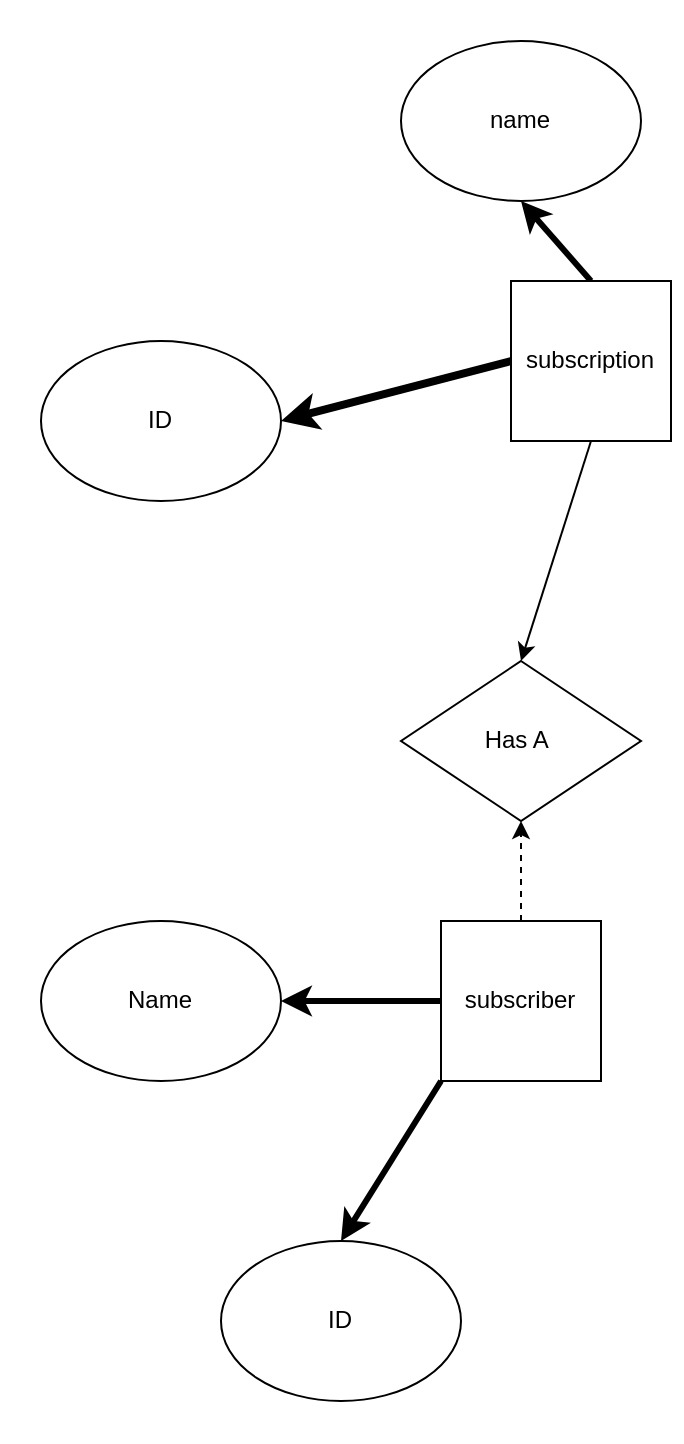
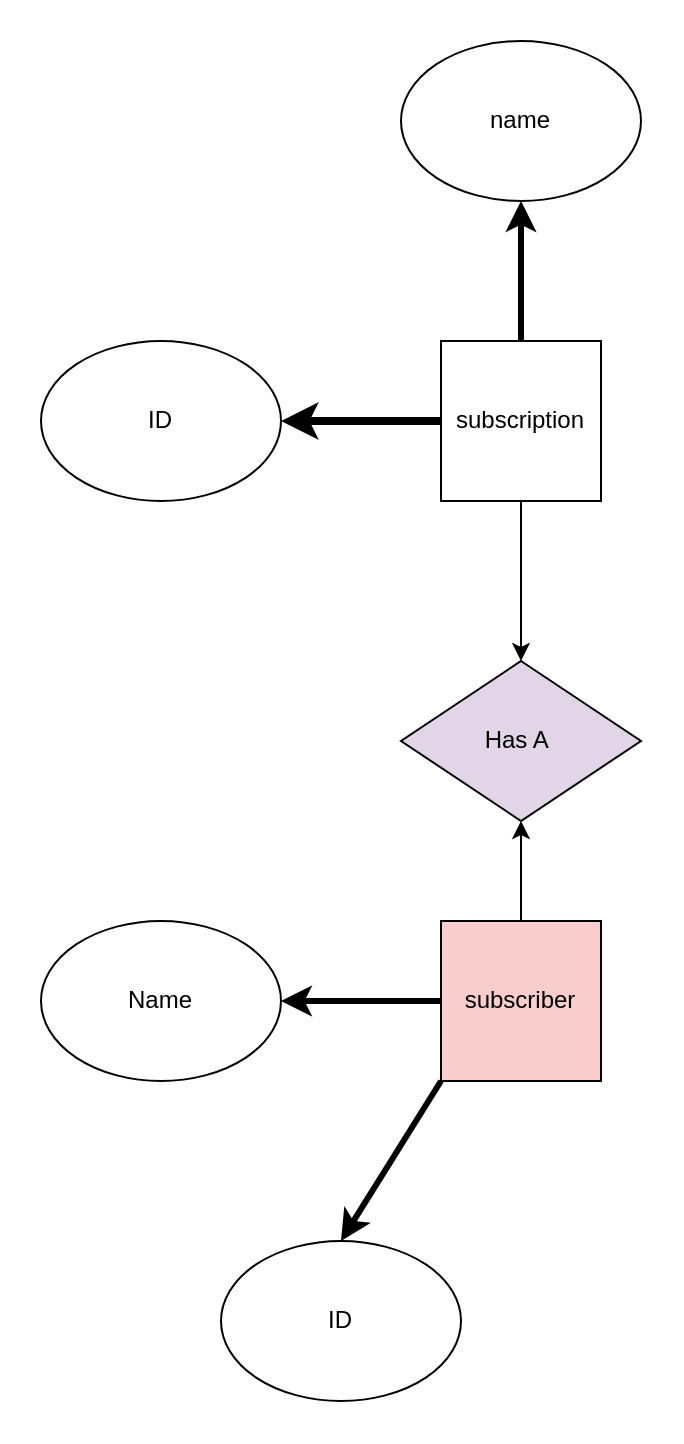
(591, 361) -> (521, 421)
(521, 741) -> (521, 741)
(521, 876) -> (521, 876)
(521, 1001) -> (521, 1001)
